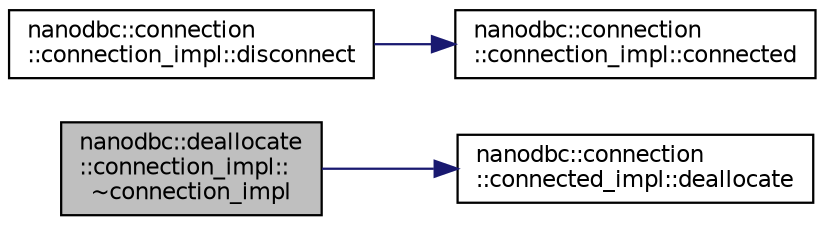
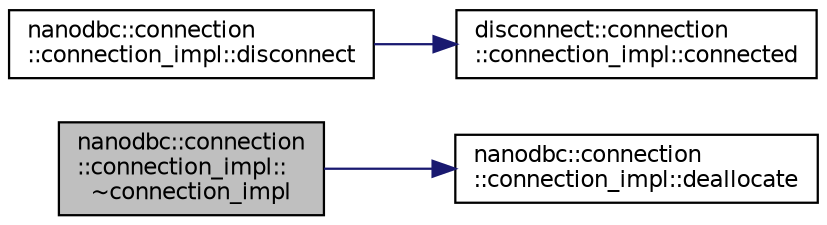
(635, 44) -> (637, 44)
(191, 169) -> (191, 169)
(635, 169) -> (637, 169)
